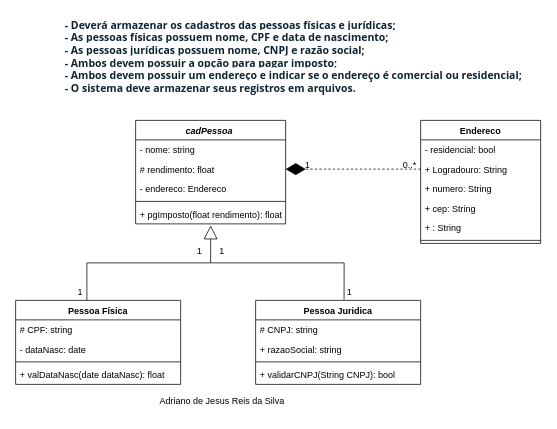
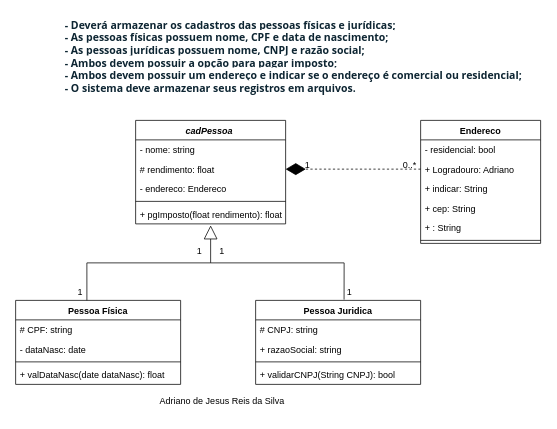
(470, 170) -> (473, 170)
(460, 189) -> (460, 189)
